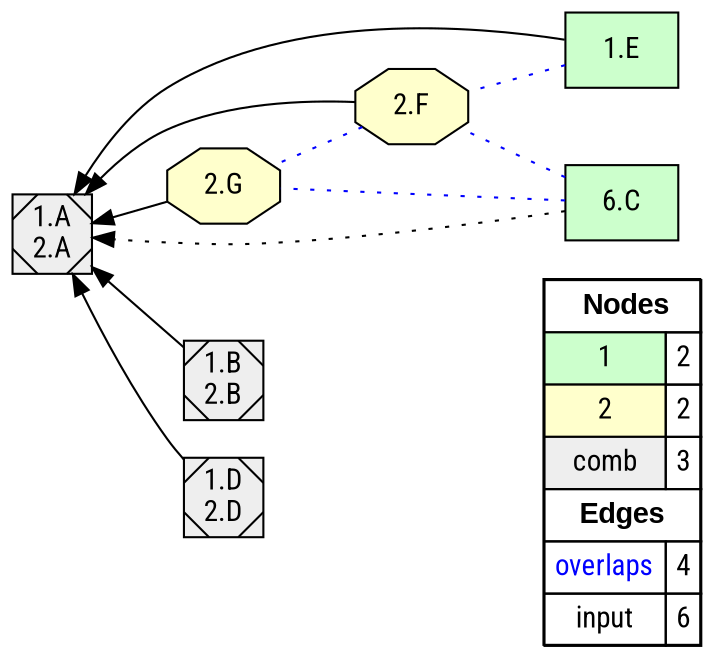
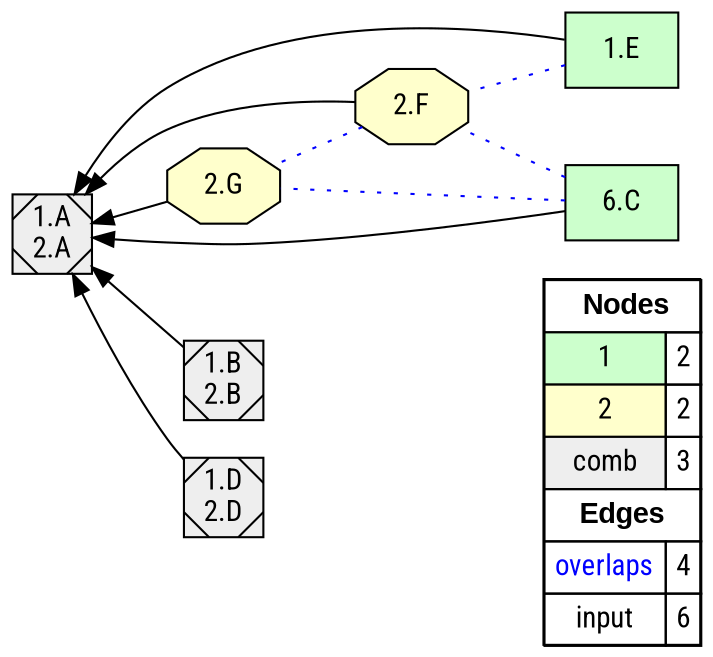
(340, 238) -> (340, 238)
